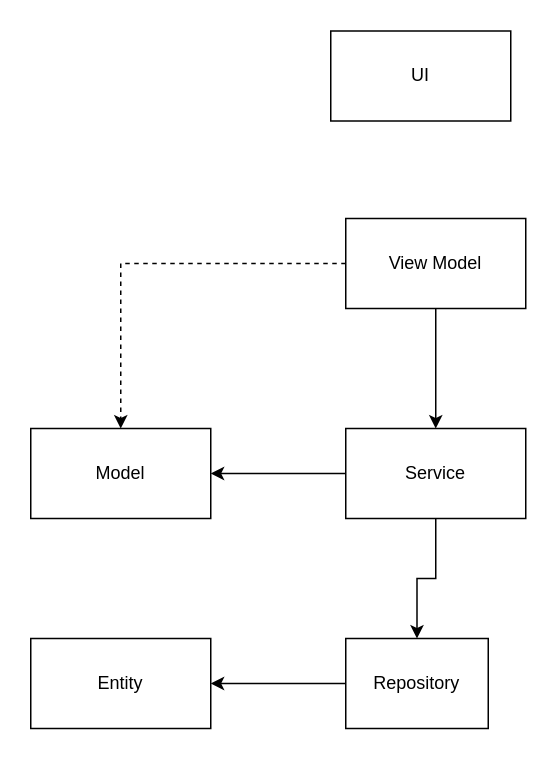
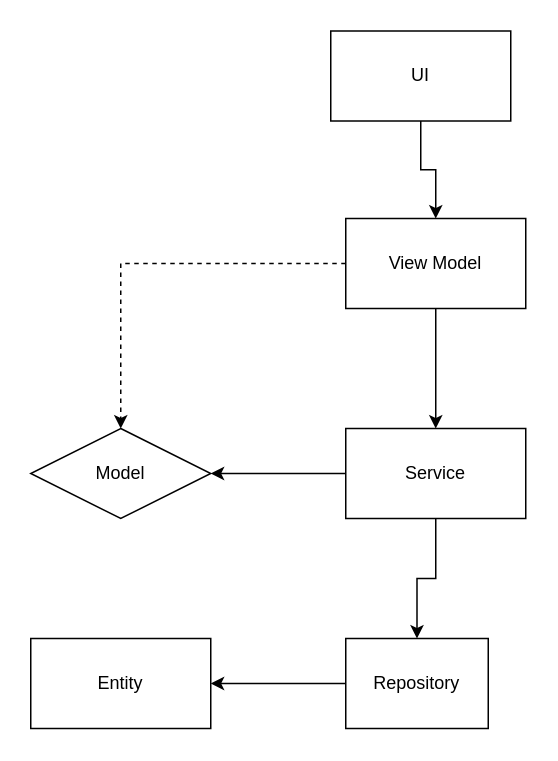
none -> (424, 170)
(121, 473) -> (121, 473)
